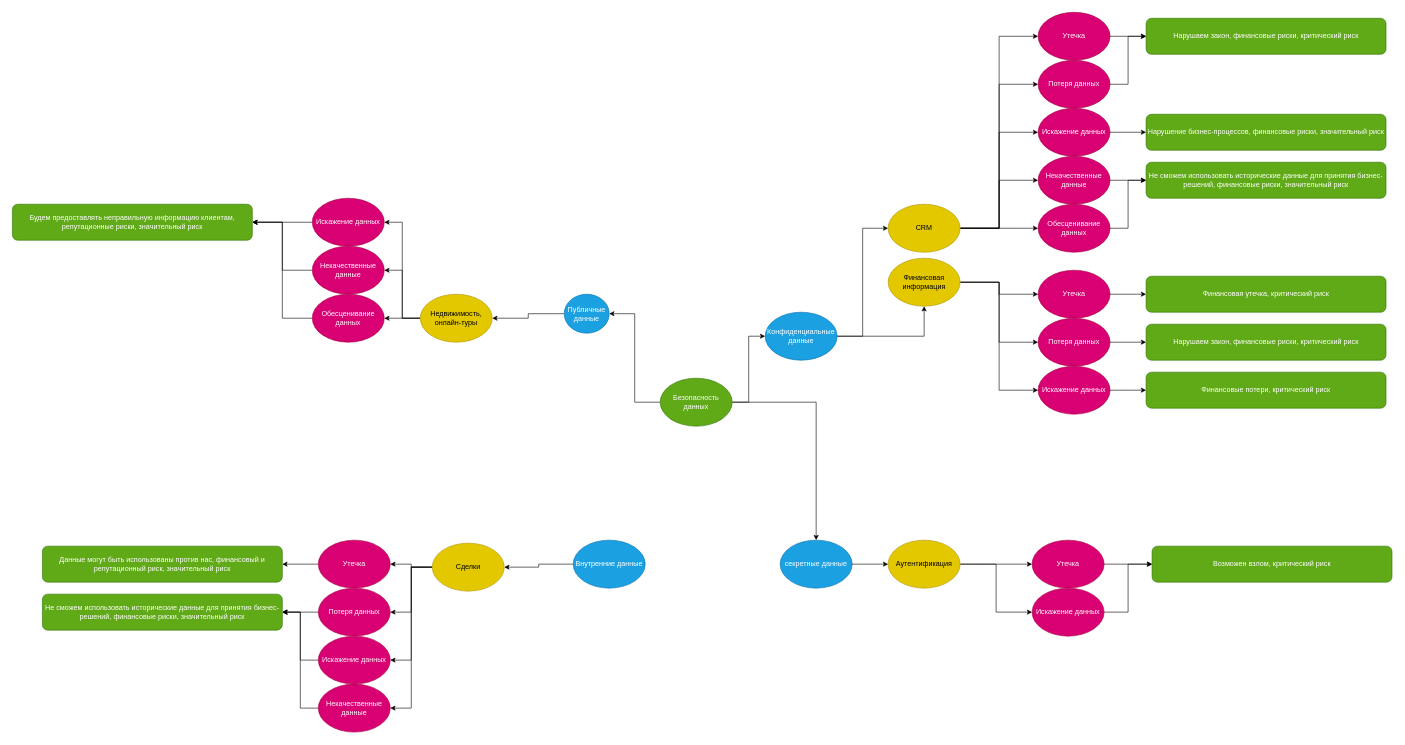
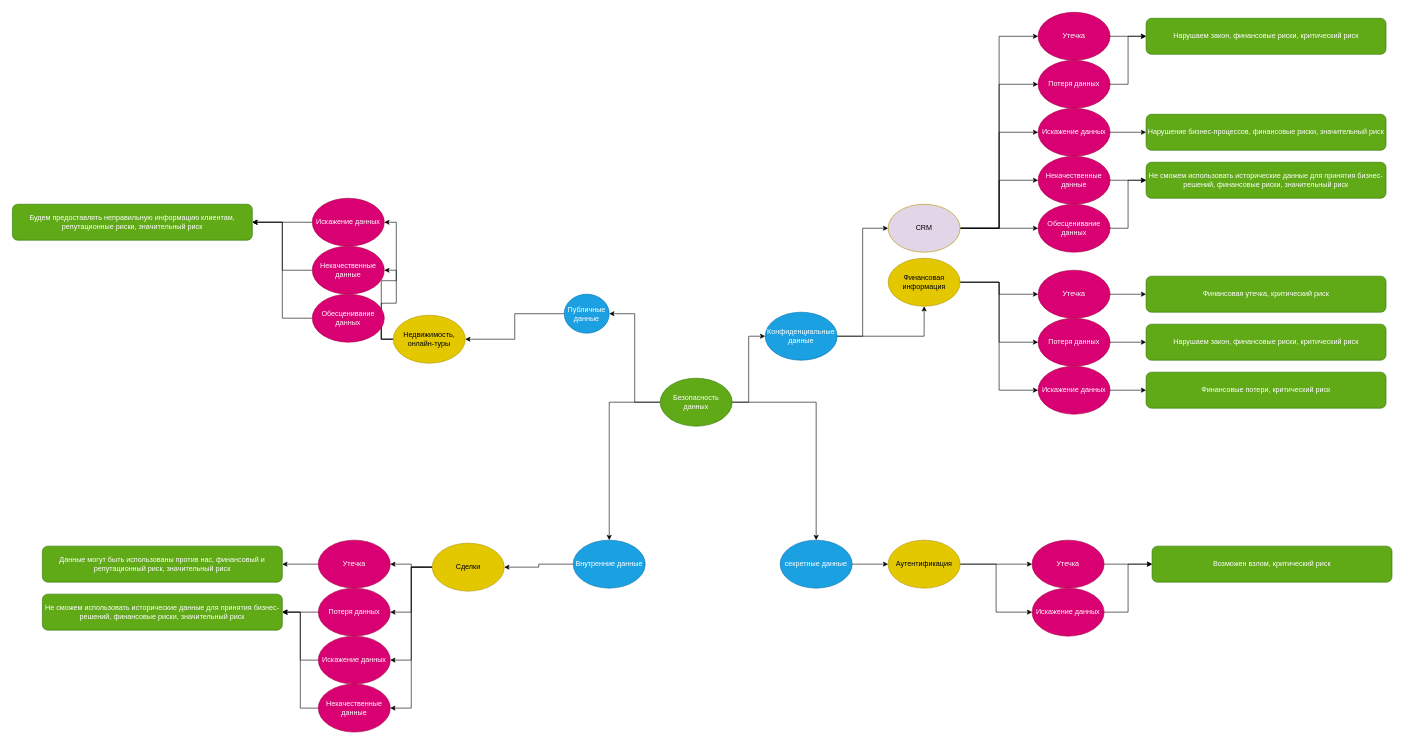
(924, 228) -> (924, 228)
(456, 318) -> (429, 339)
none -> (609, 402)
